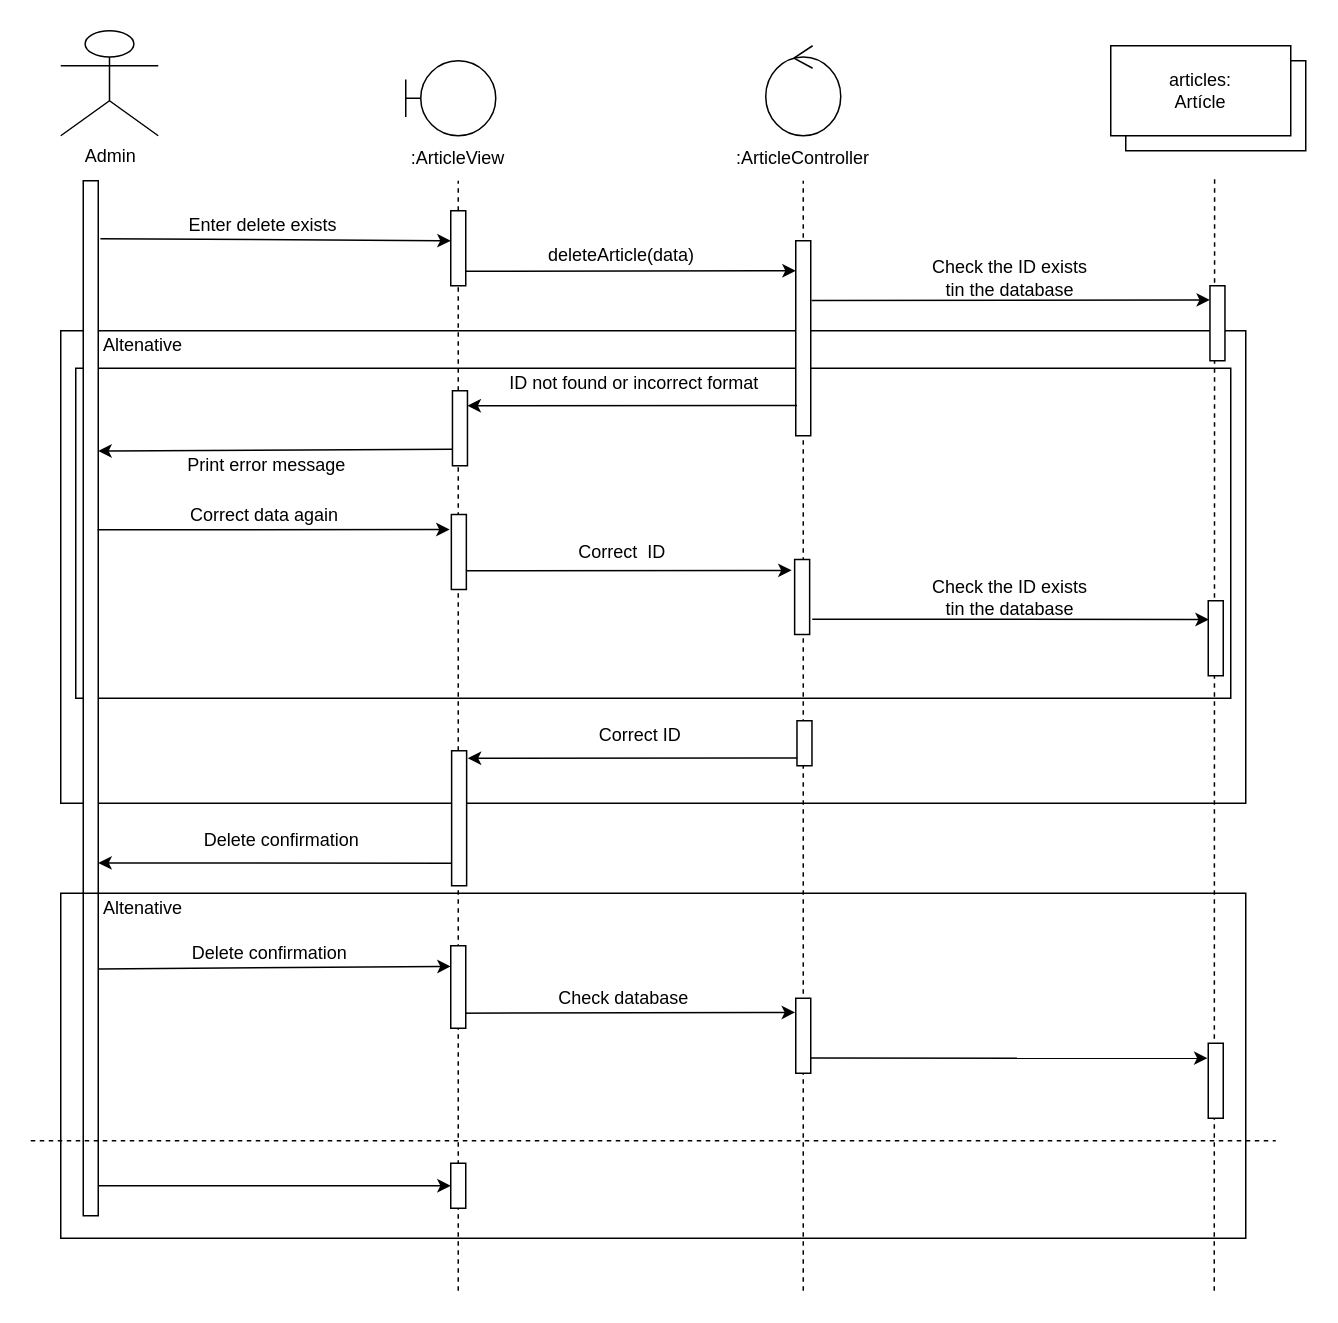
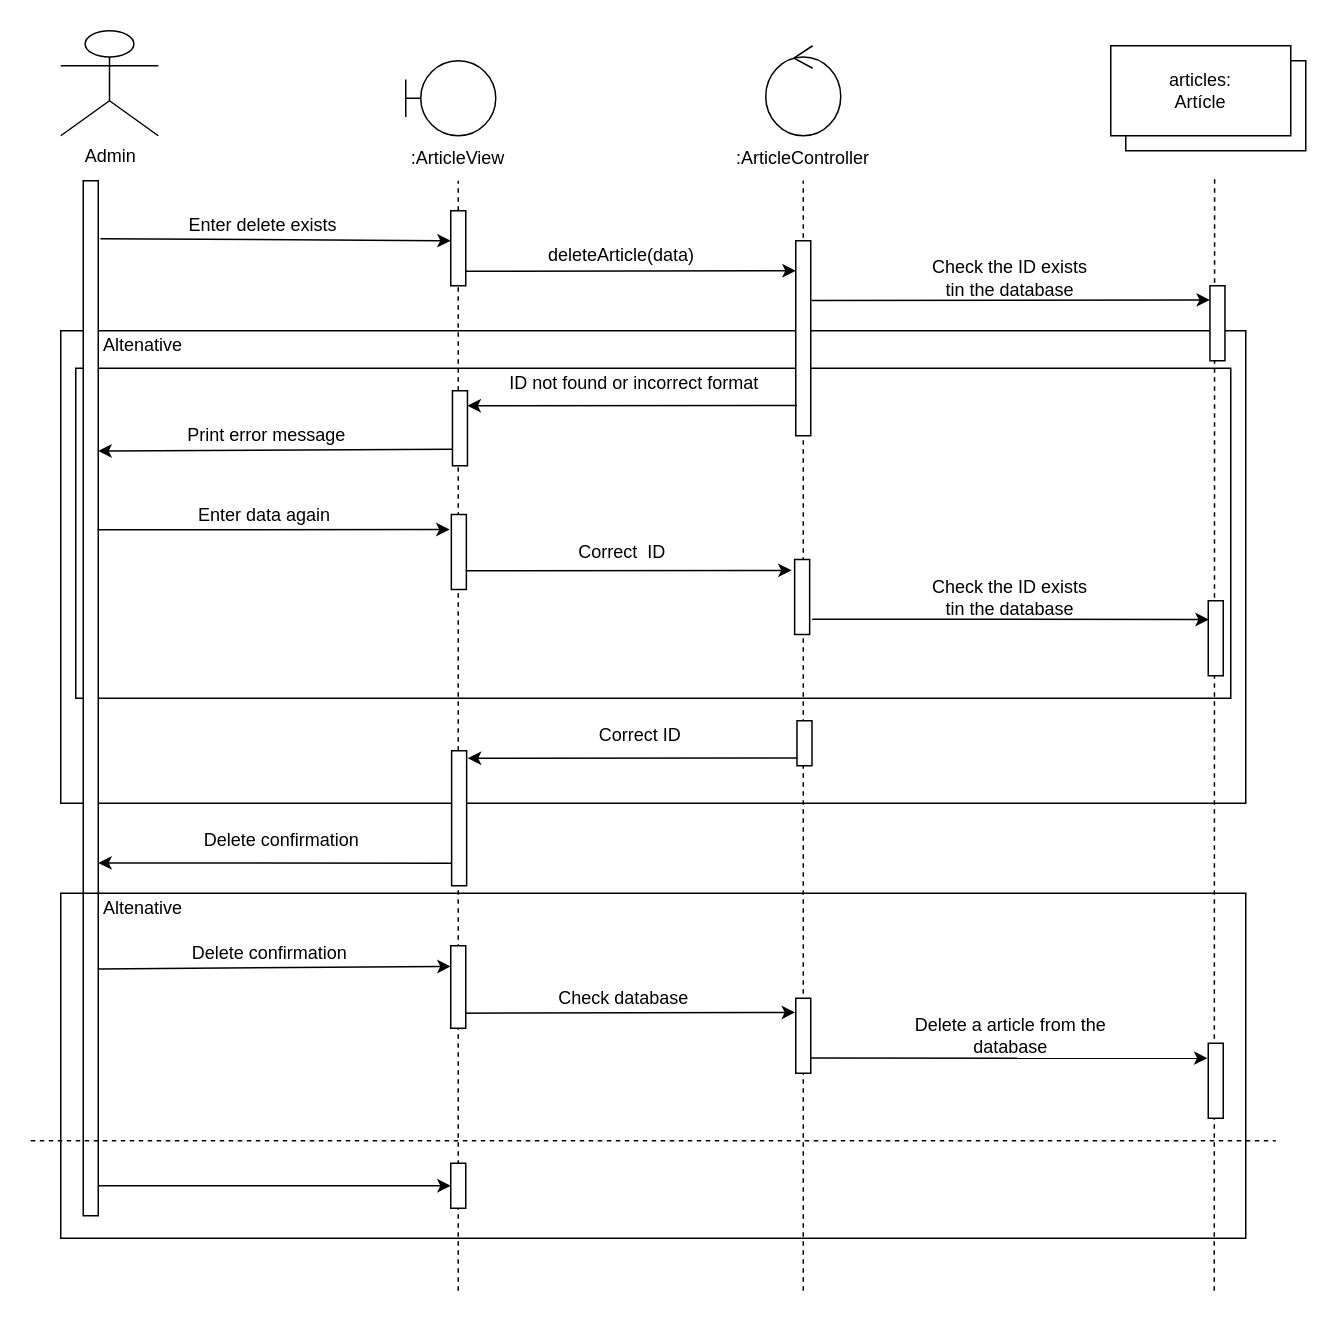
(268, 466) -> (268, 436)
(265, 515) -> (265, 515)
none -> (1010, 1036)
